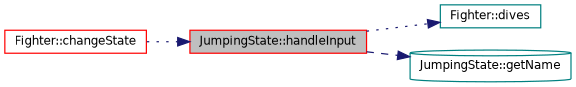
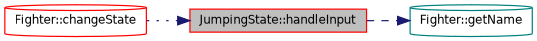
(491, 16) -> none
(76, 42) -> (76, 21)
(491, 66) -> (471, 21)
